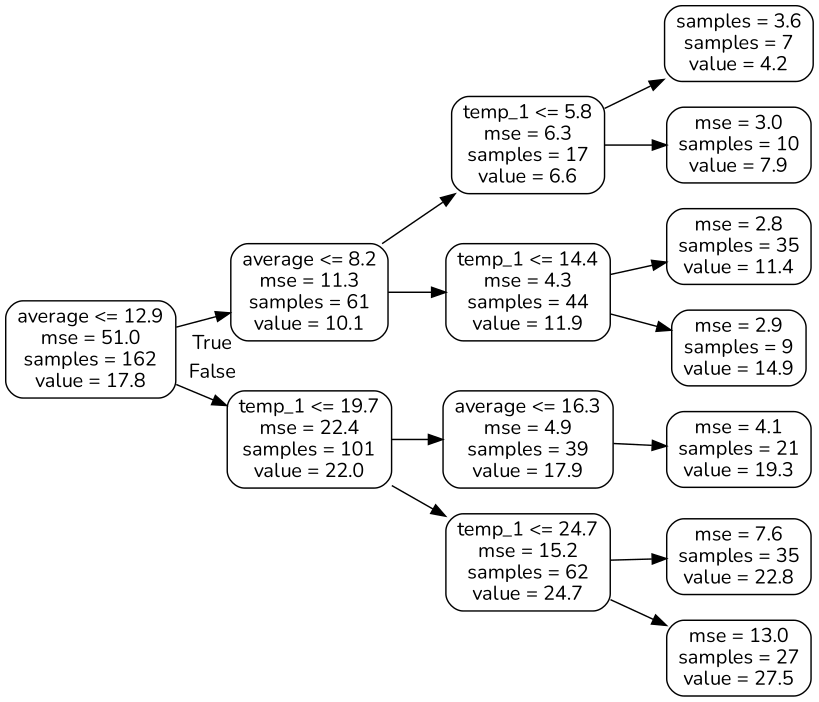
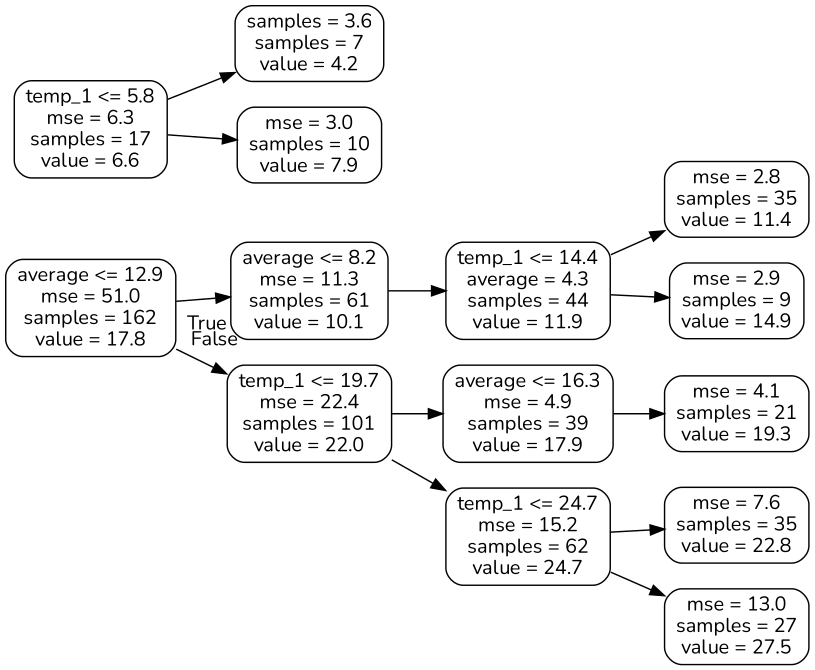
(412, 223) -> none
(528, 292) -> (528, 291)
